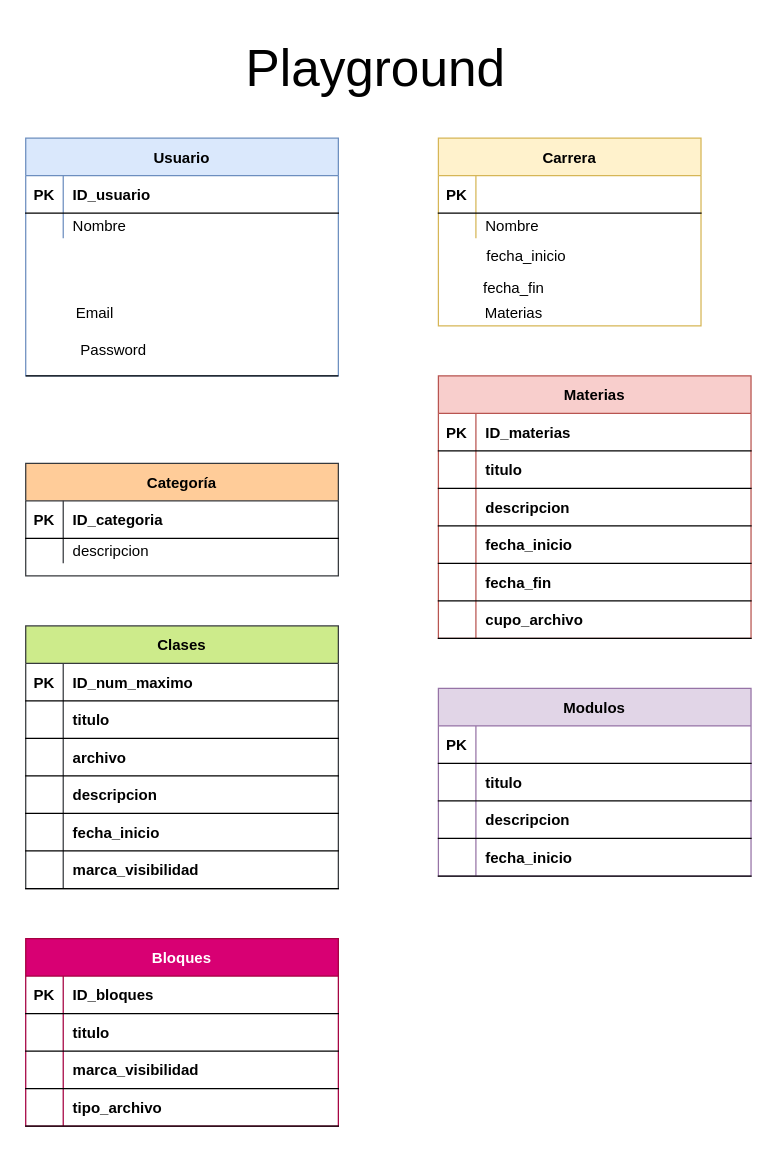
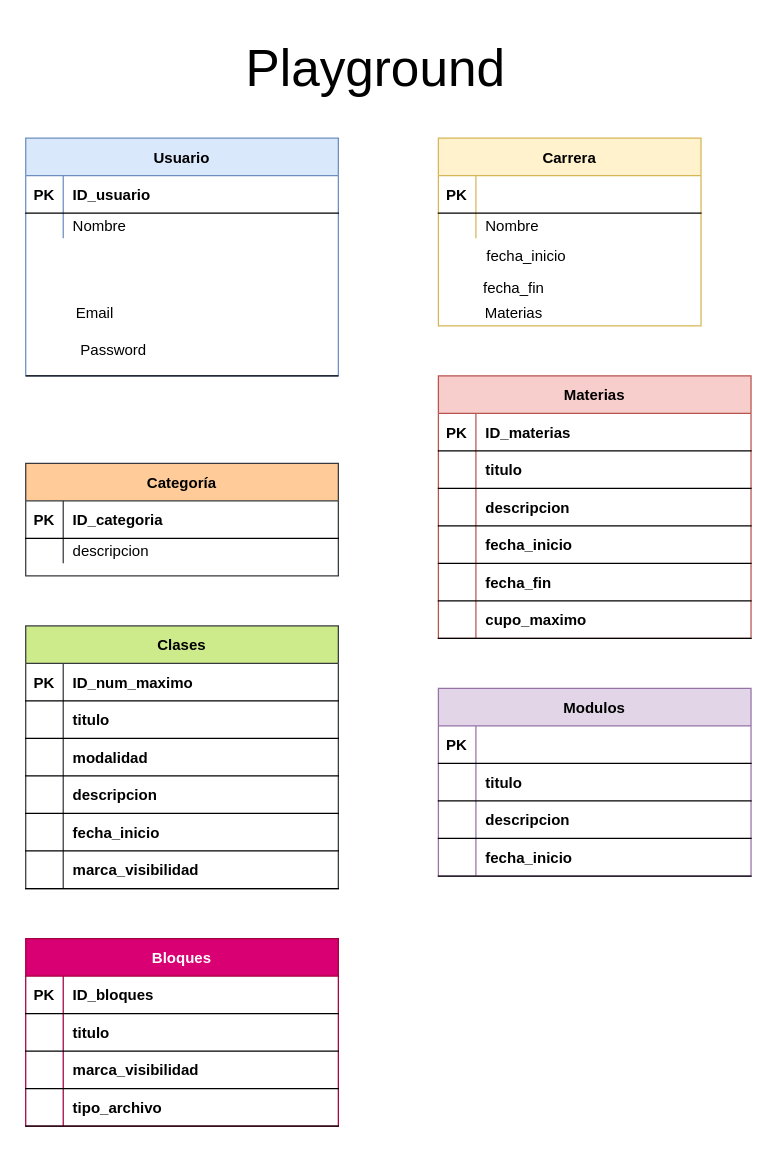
(533, 620) -> (529, 620)
(100, 758) -> (106, 758)
